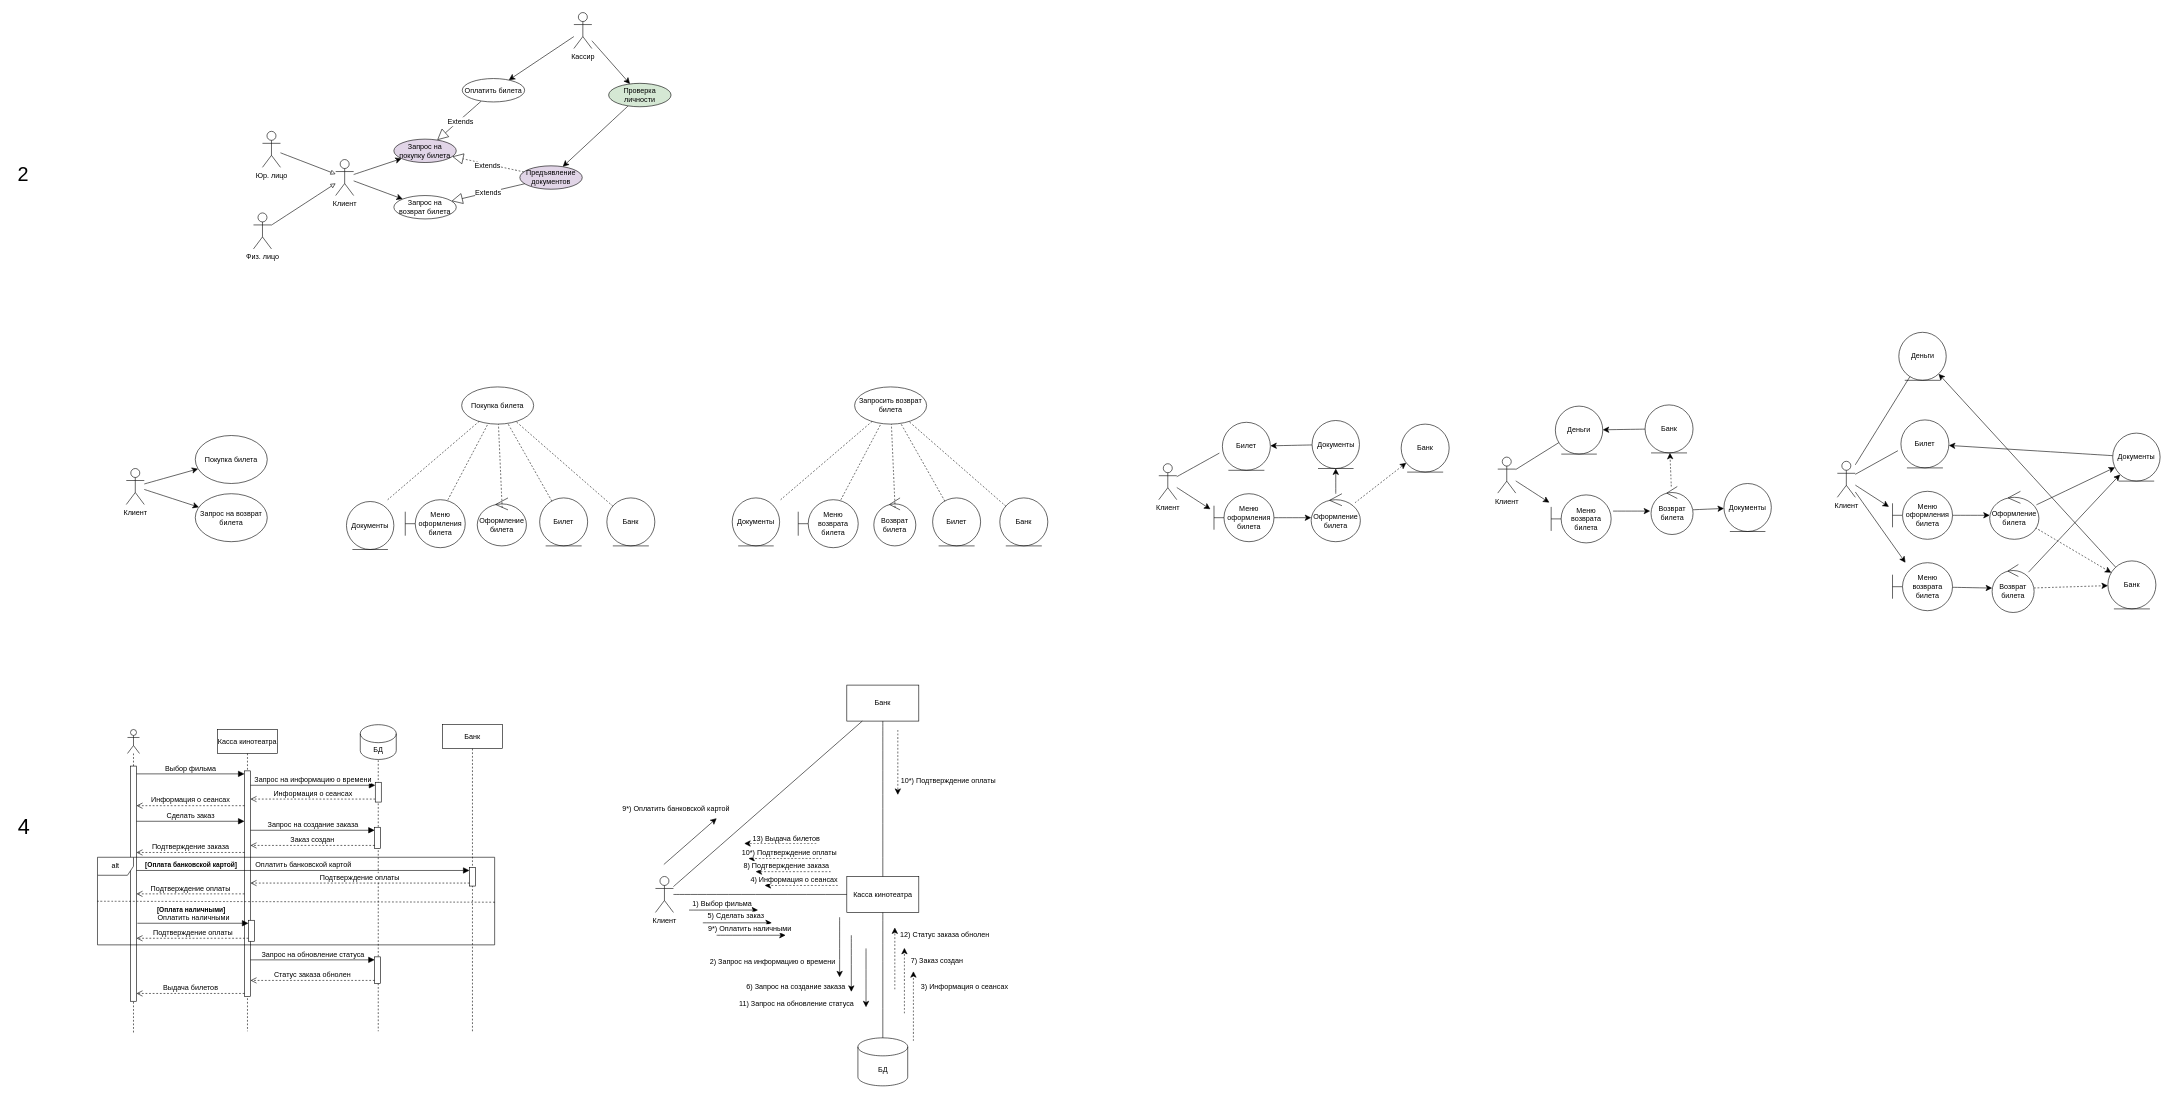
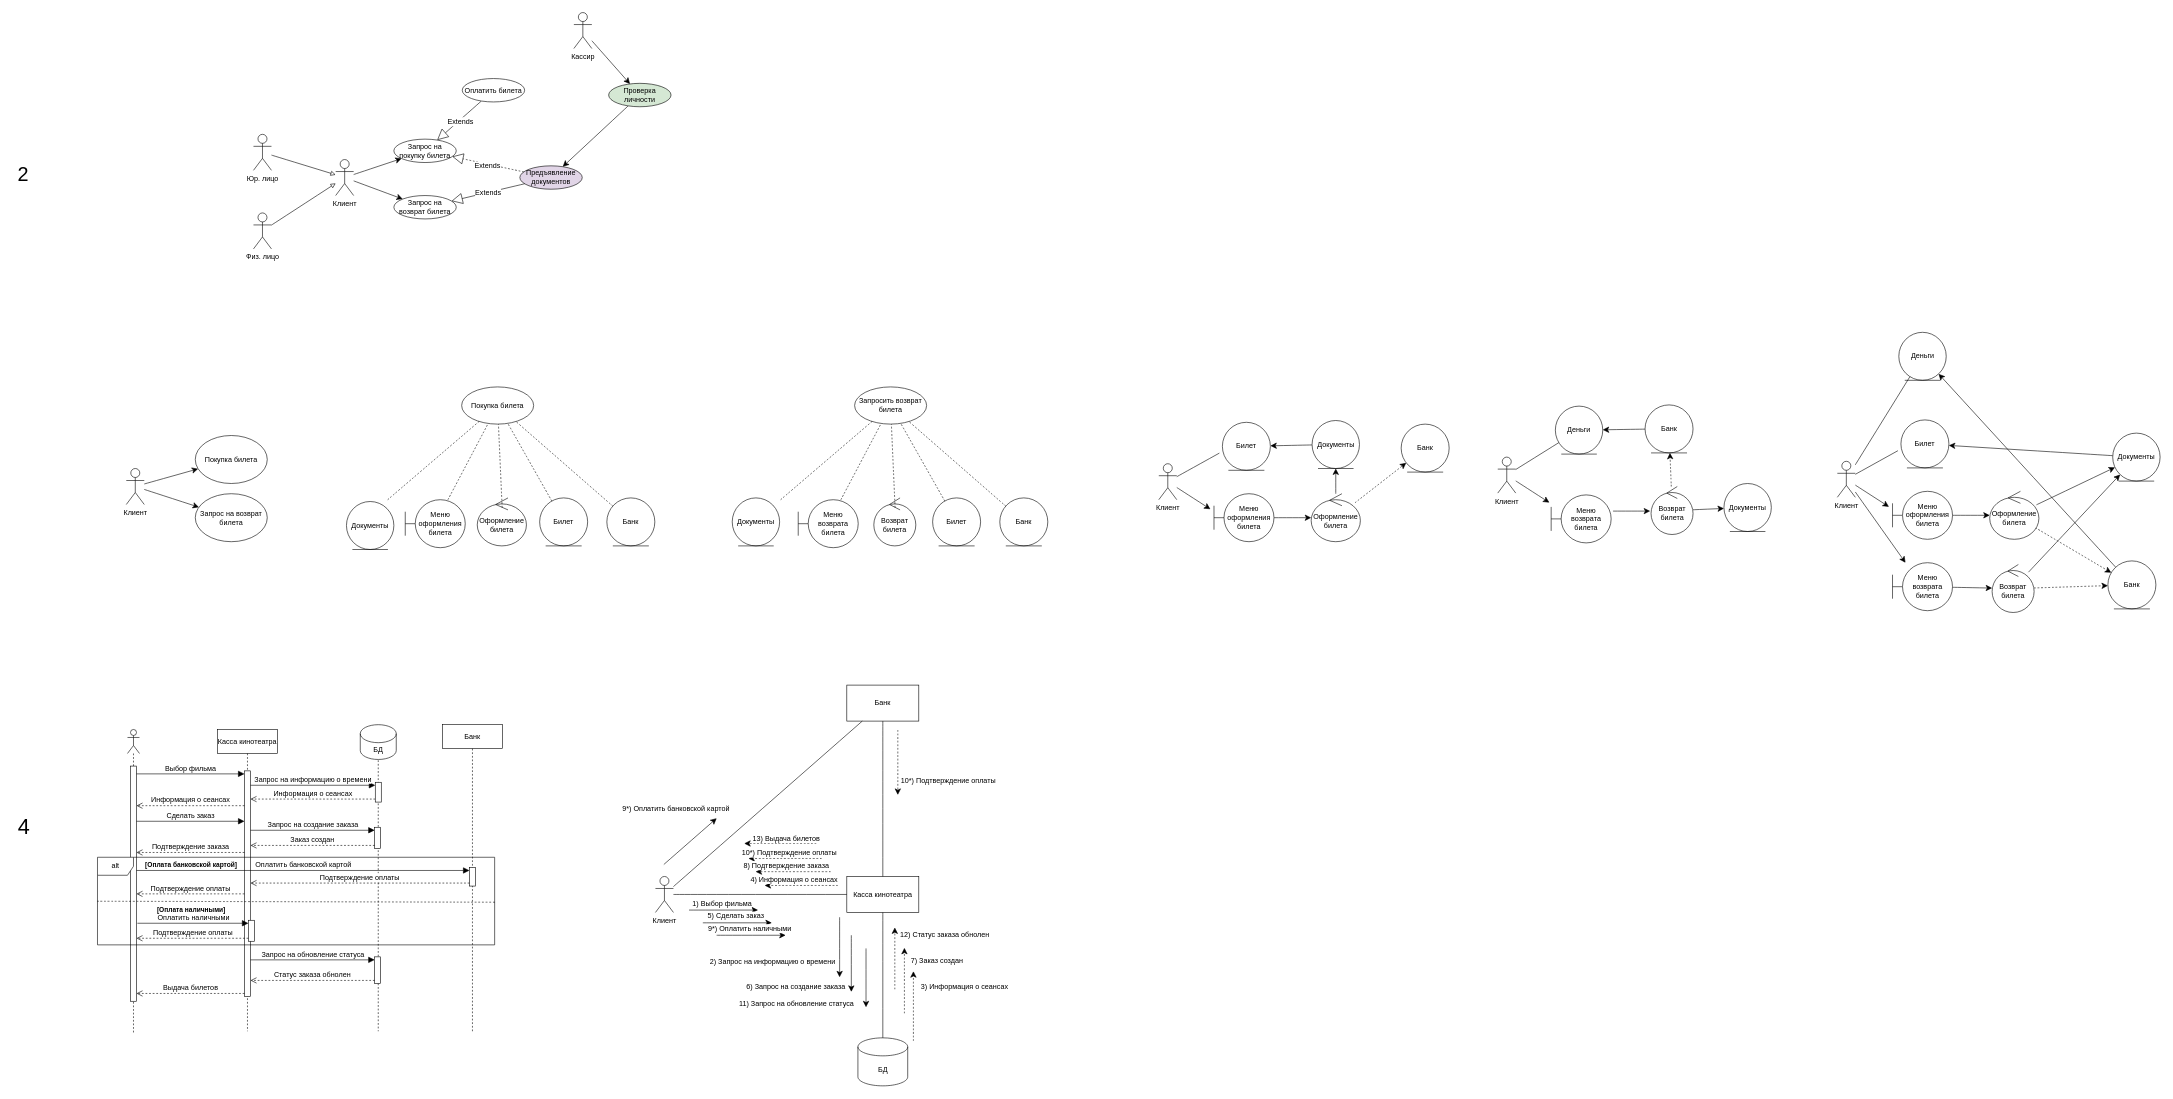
(543, 57) -> none
(272, 149) -> (263, 152)
(425, 151) -> (425, 151)
